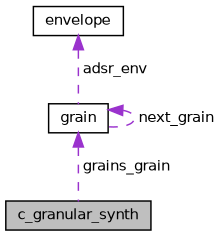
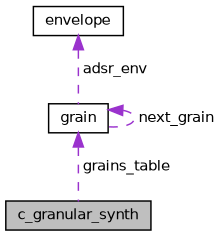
(125, 167) -> (125, 167)
